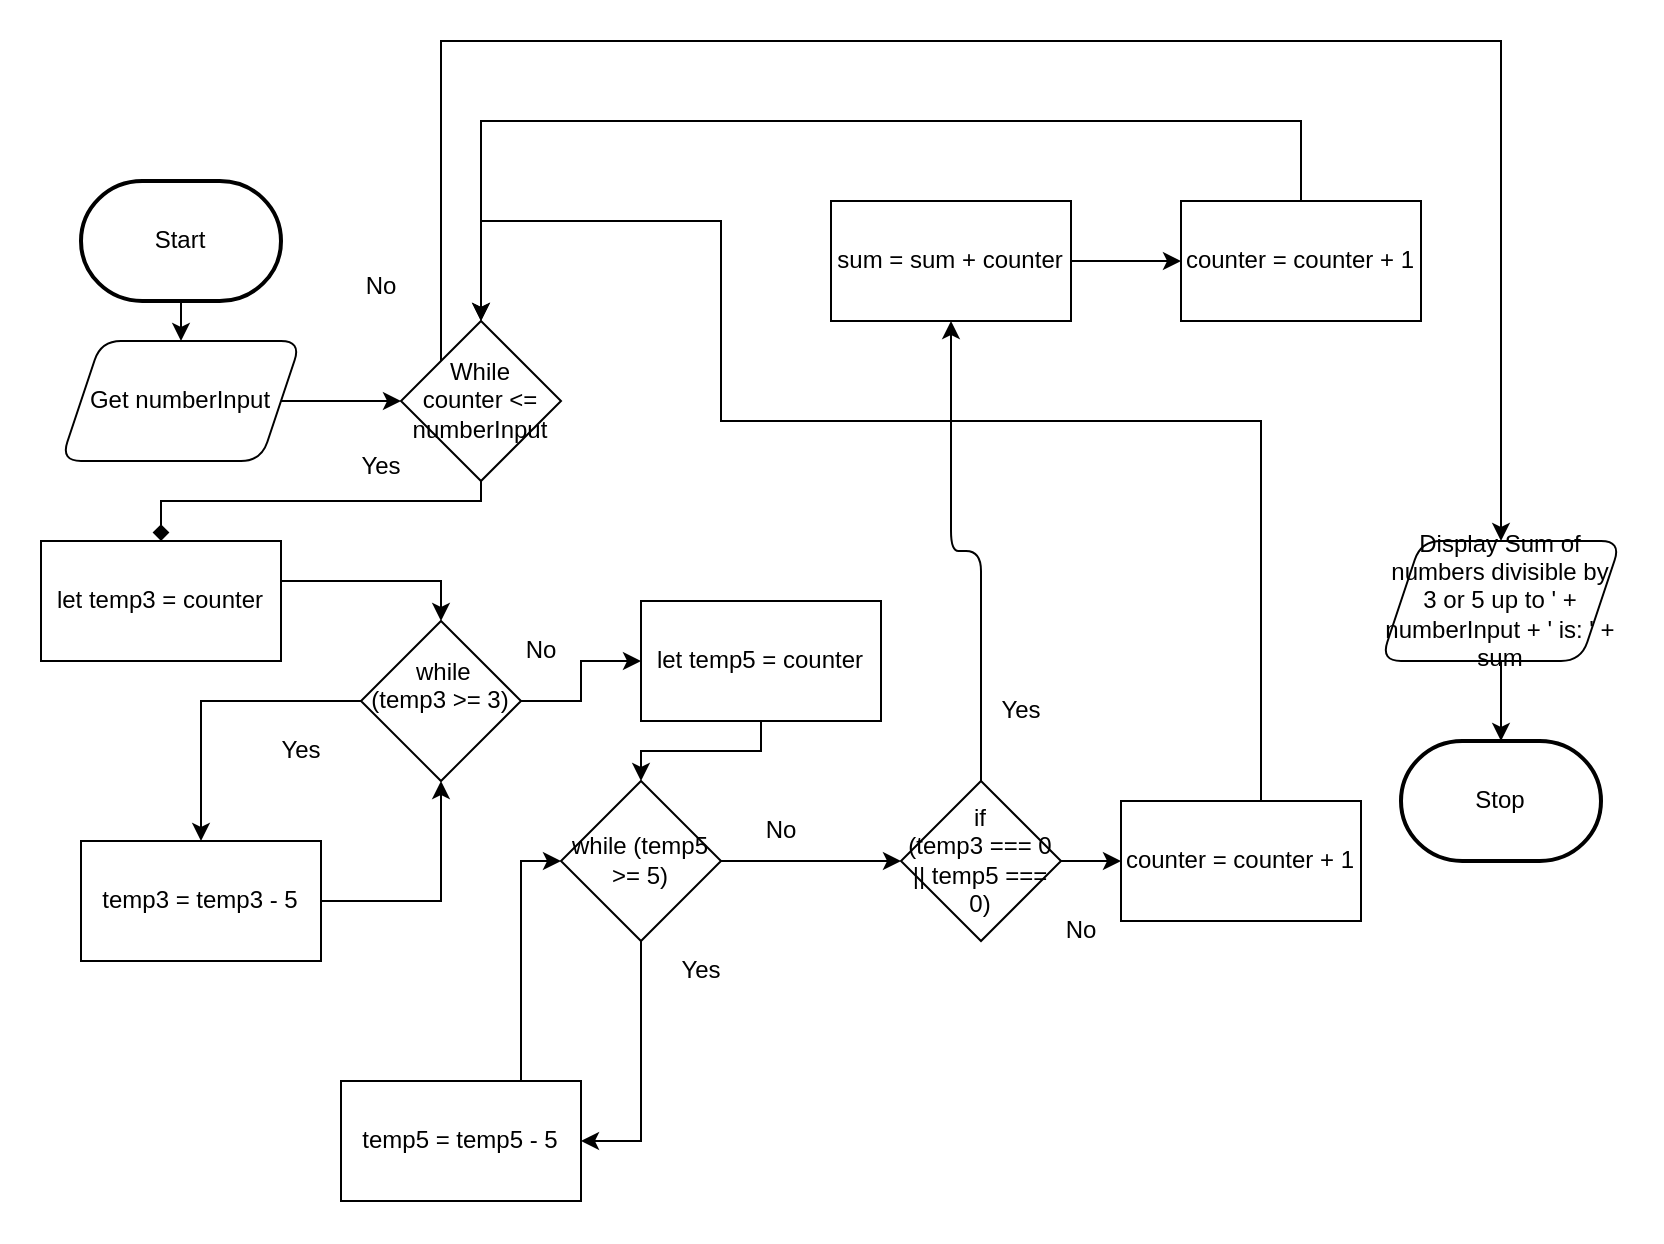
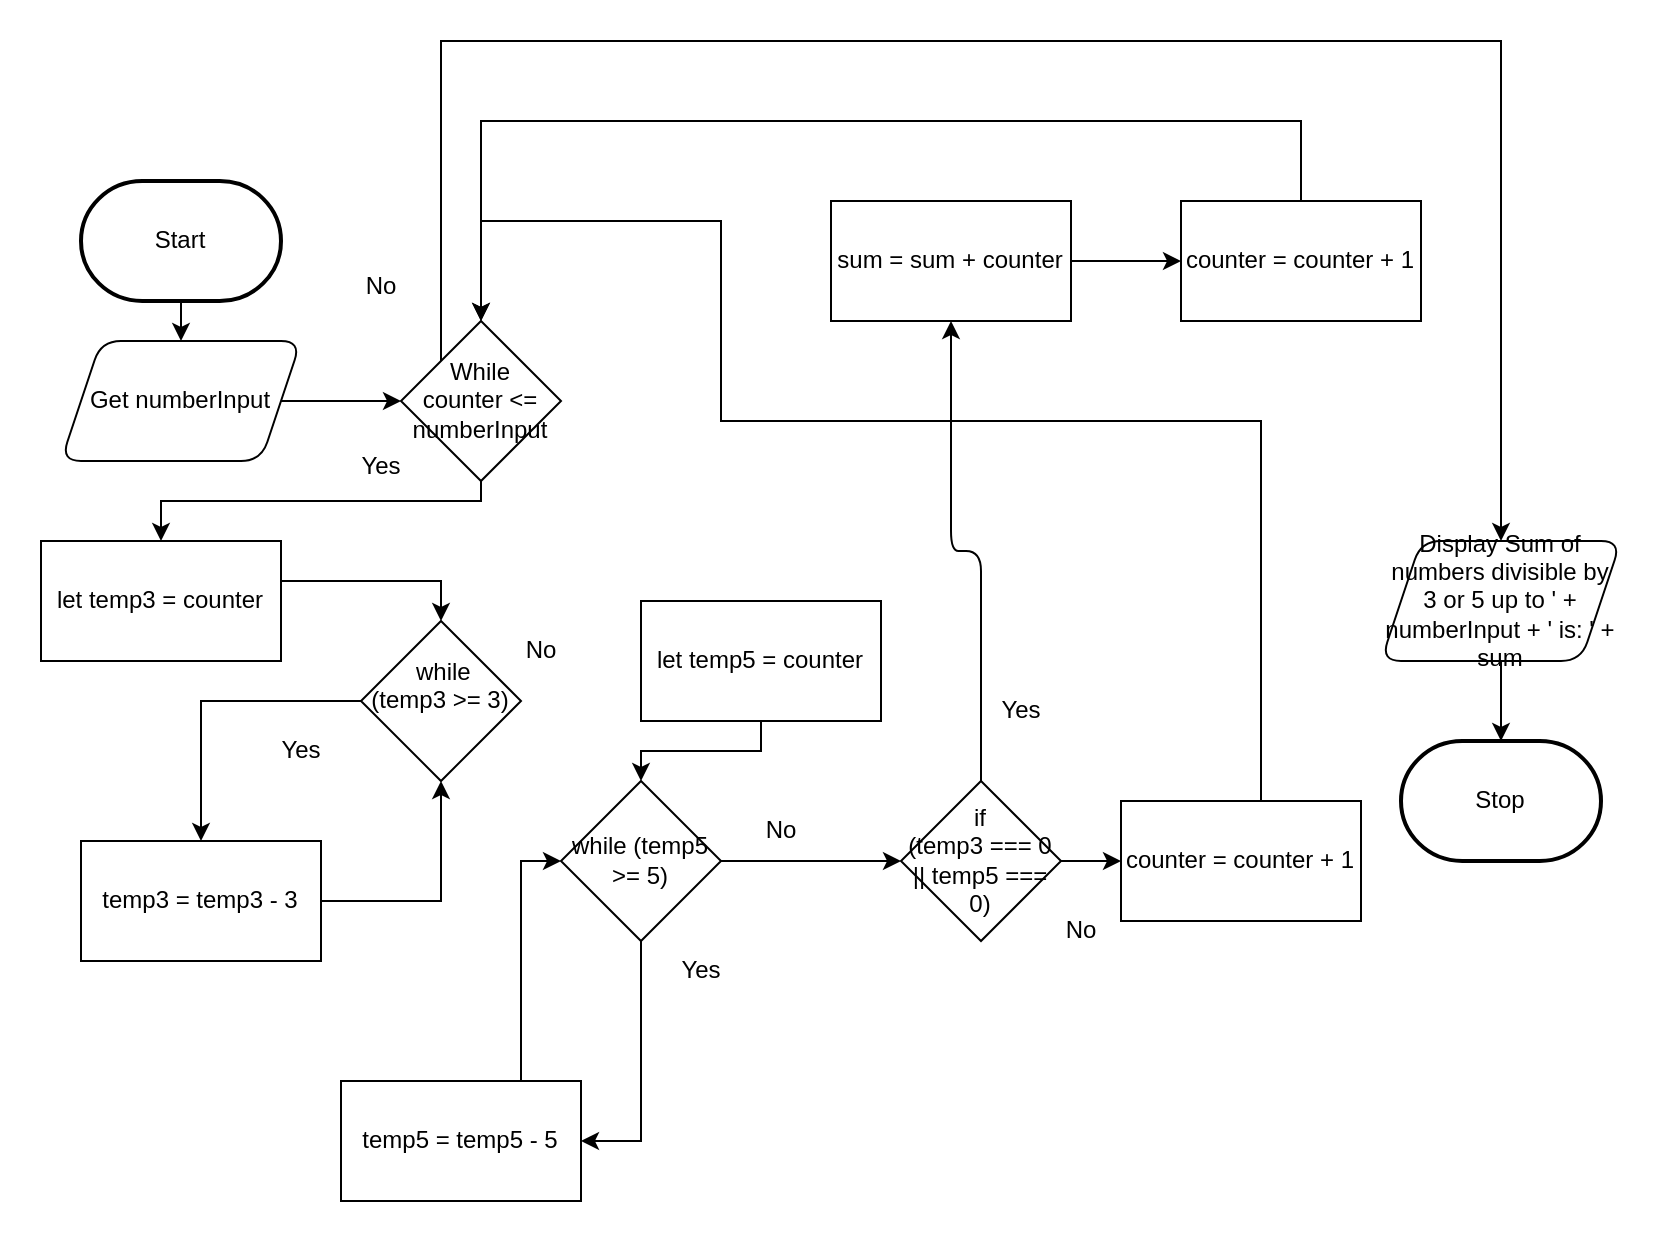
(161, 525) -> (161, 526)
(581, 688) -> none
(201, 901) -> (201, 901)
